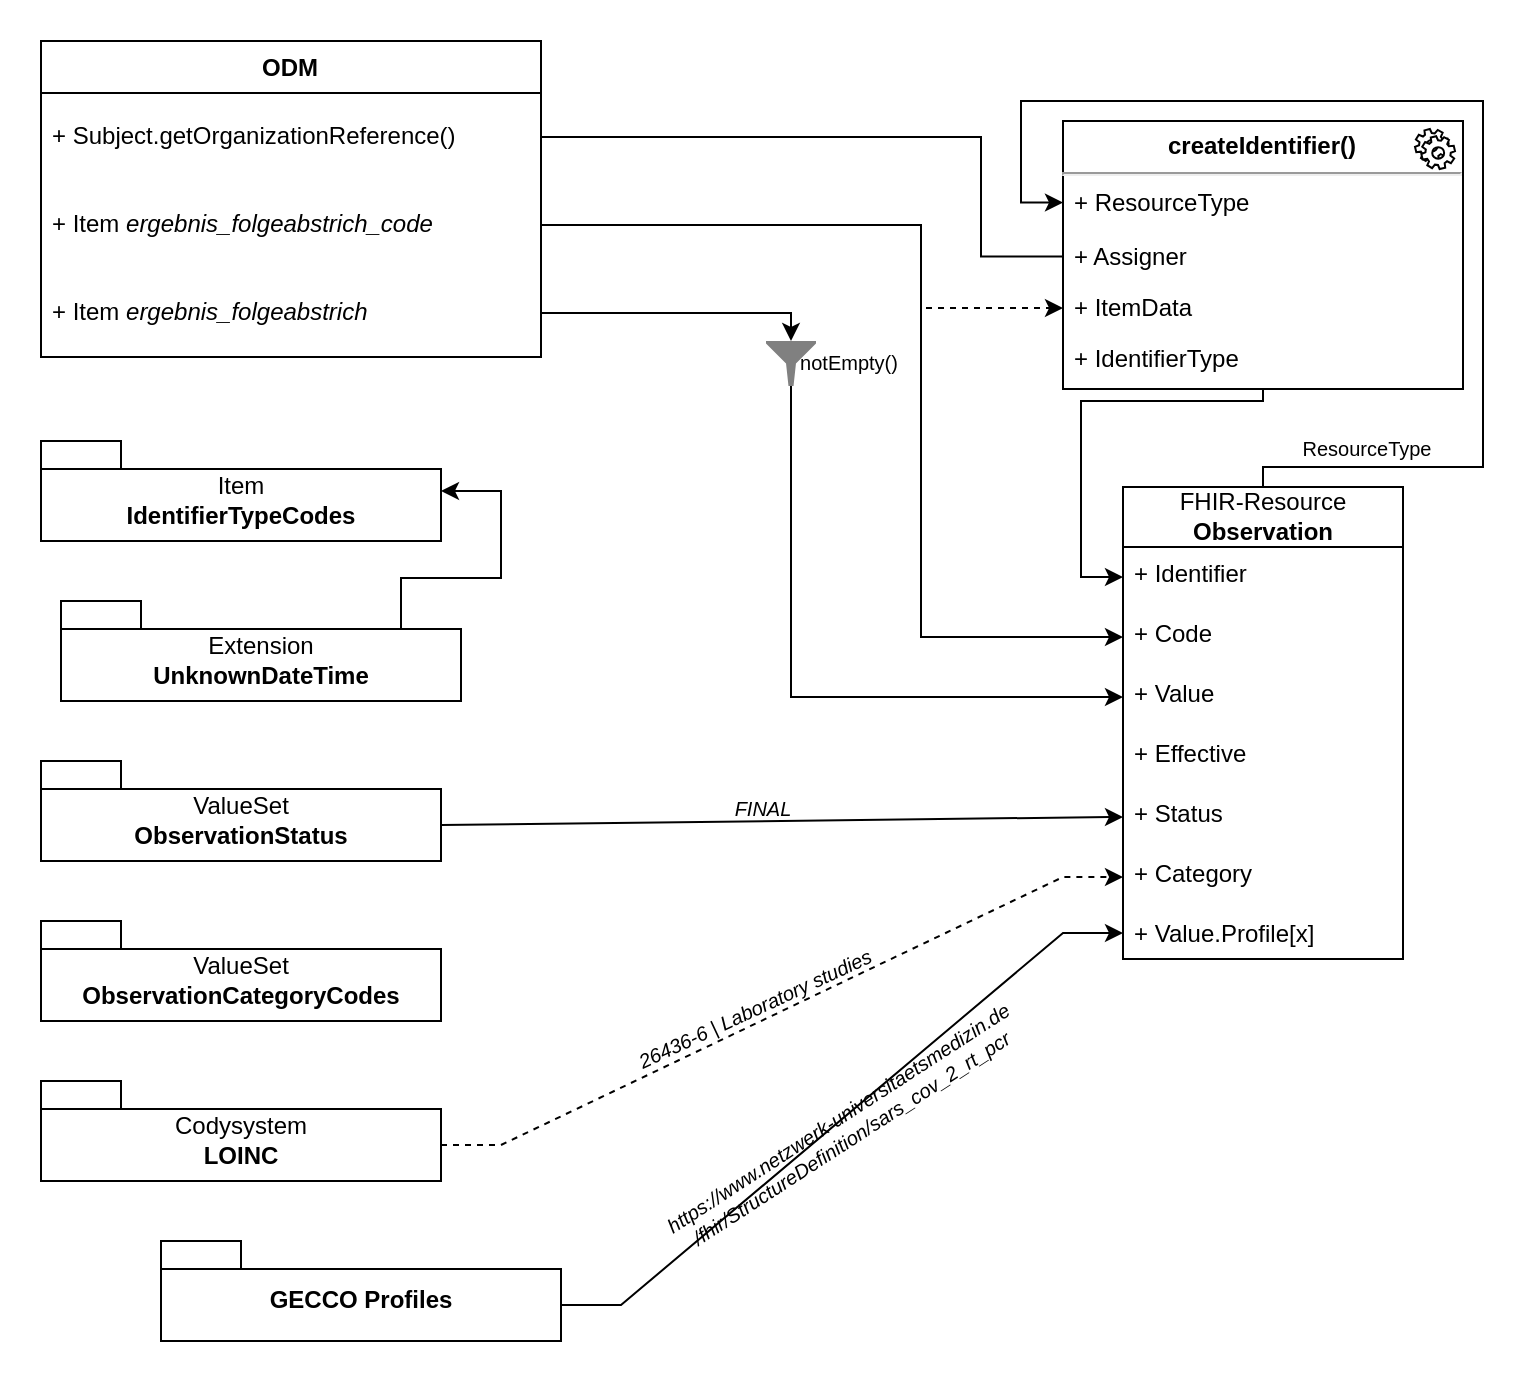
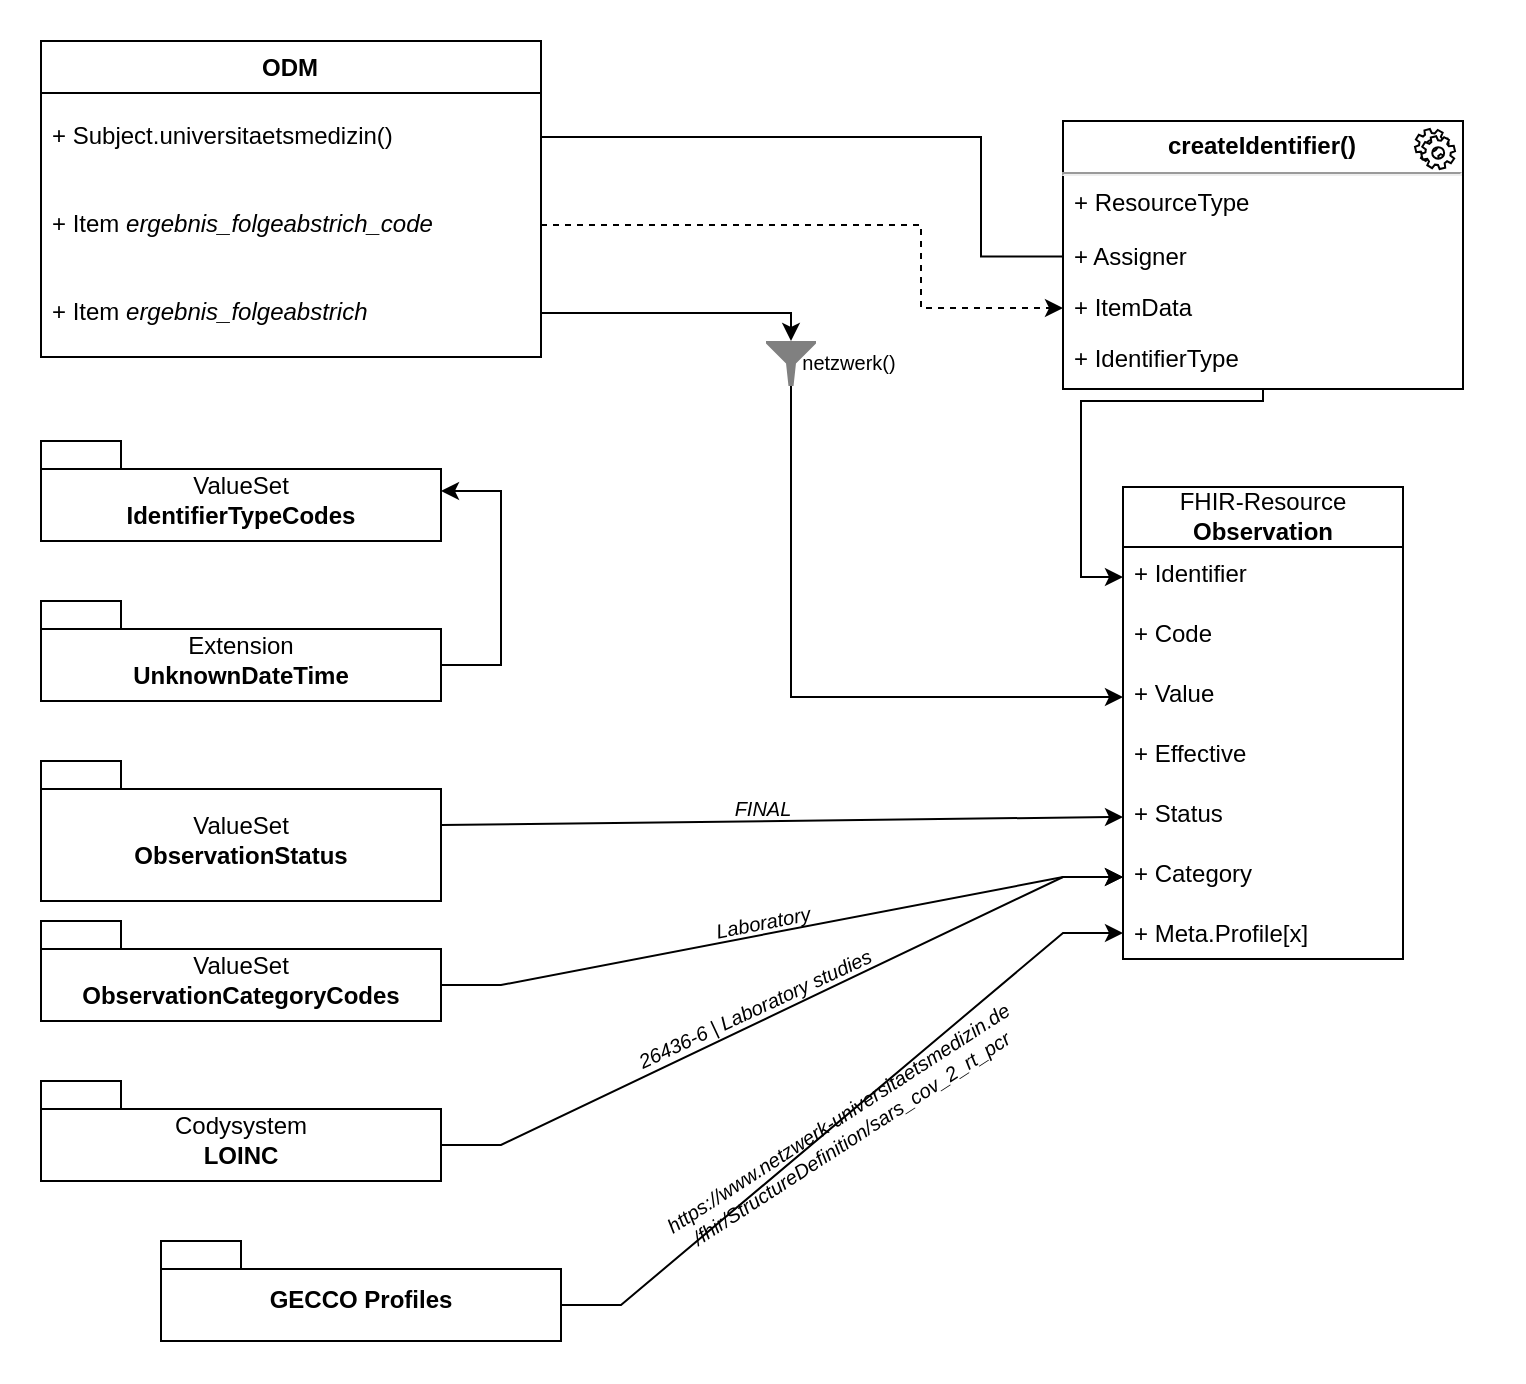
(1483, 107) -> none
(282, 137) -> (249, 137)
(850, 363) -> (850, 363)
(242, 501) -> (242, 501)
(921, 569) -> none
(261, 651) -> (241, 651)
(241, 811) -> (241, 831)
(1239, 934) -> (1236, 934)
none -> (748, 938)
(750, 1026) -> (750, 1026)
